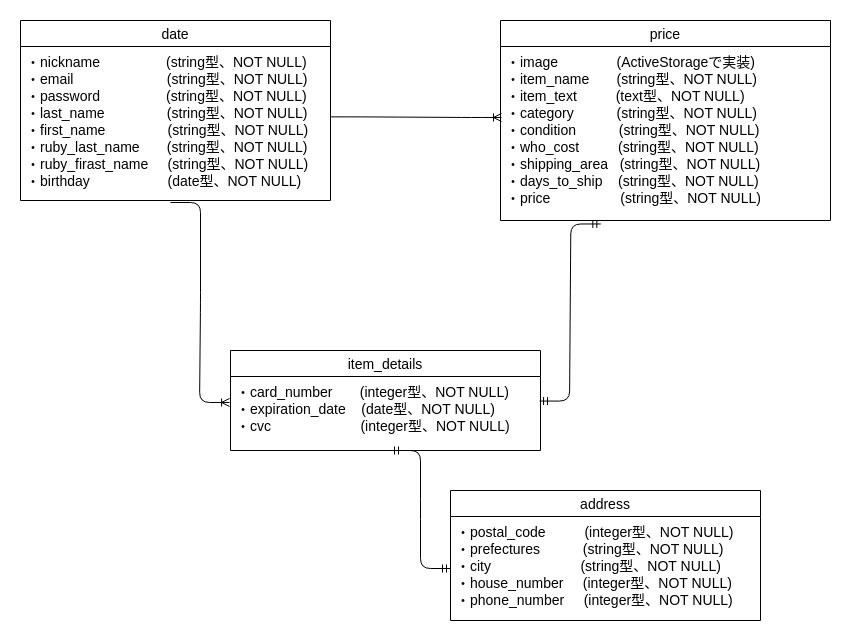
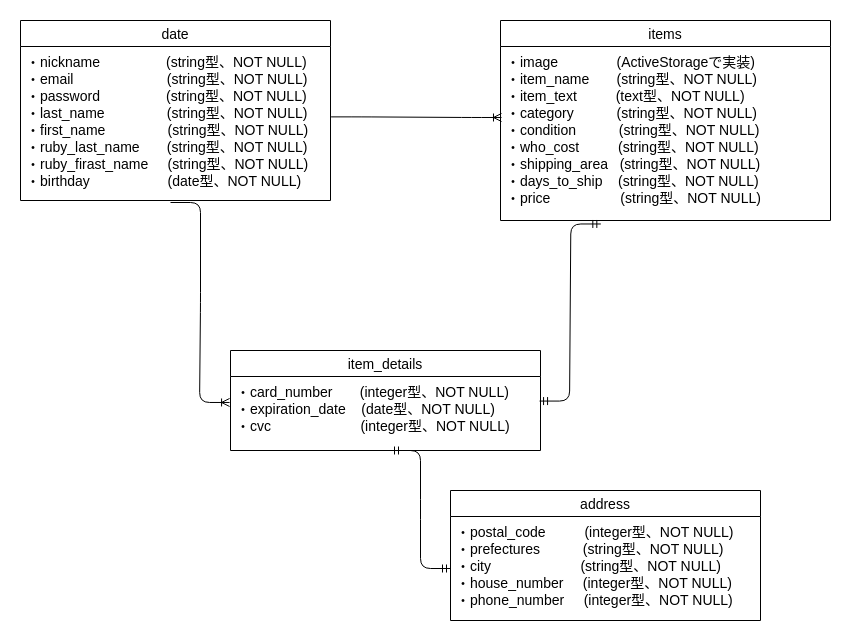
(665, 34) -> (665, 34)
